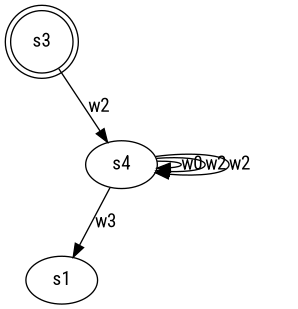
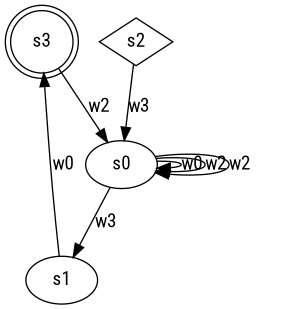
none -> (136, 42)
(121, 165) -> (121, 165)
none -> (51, 171)
